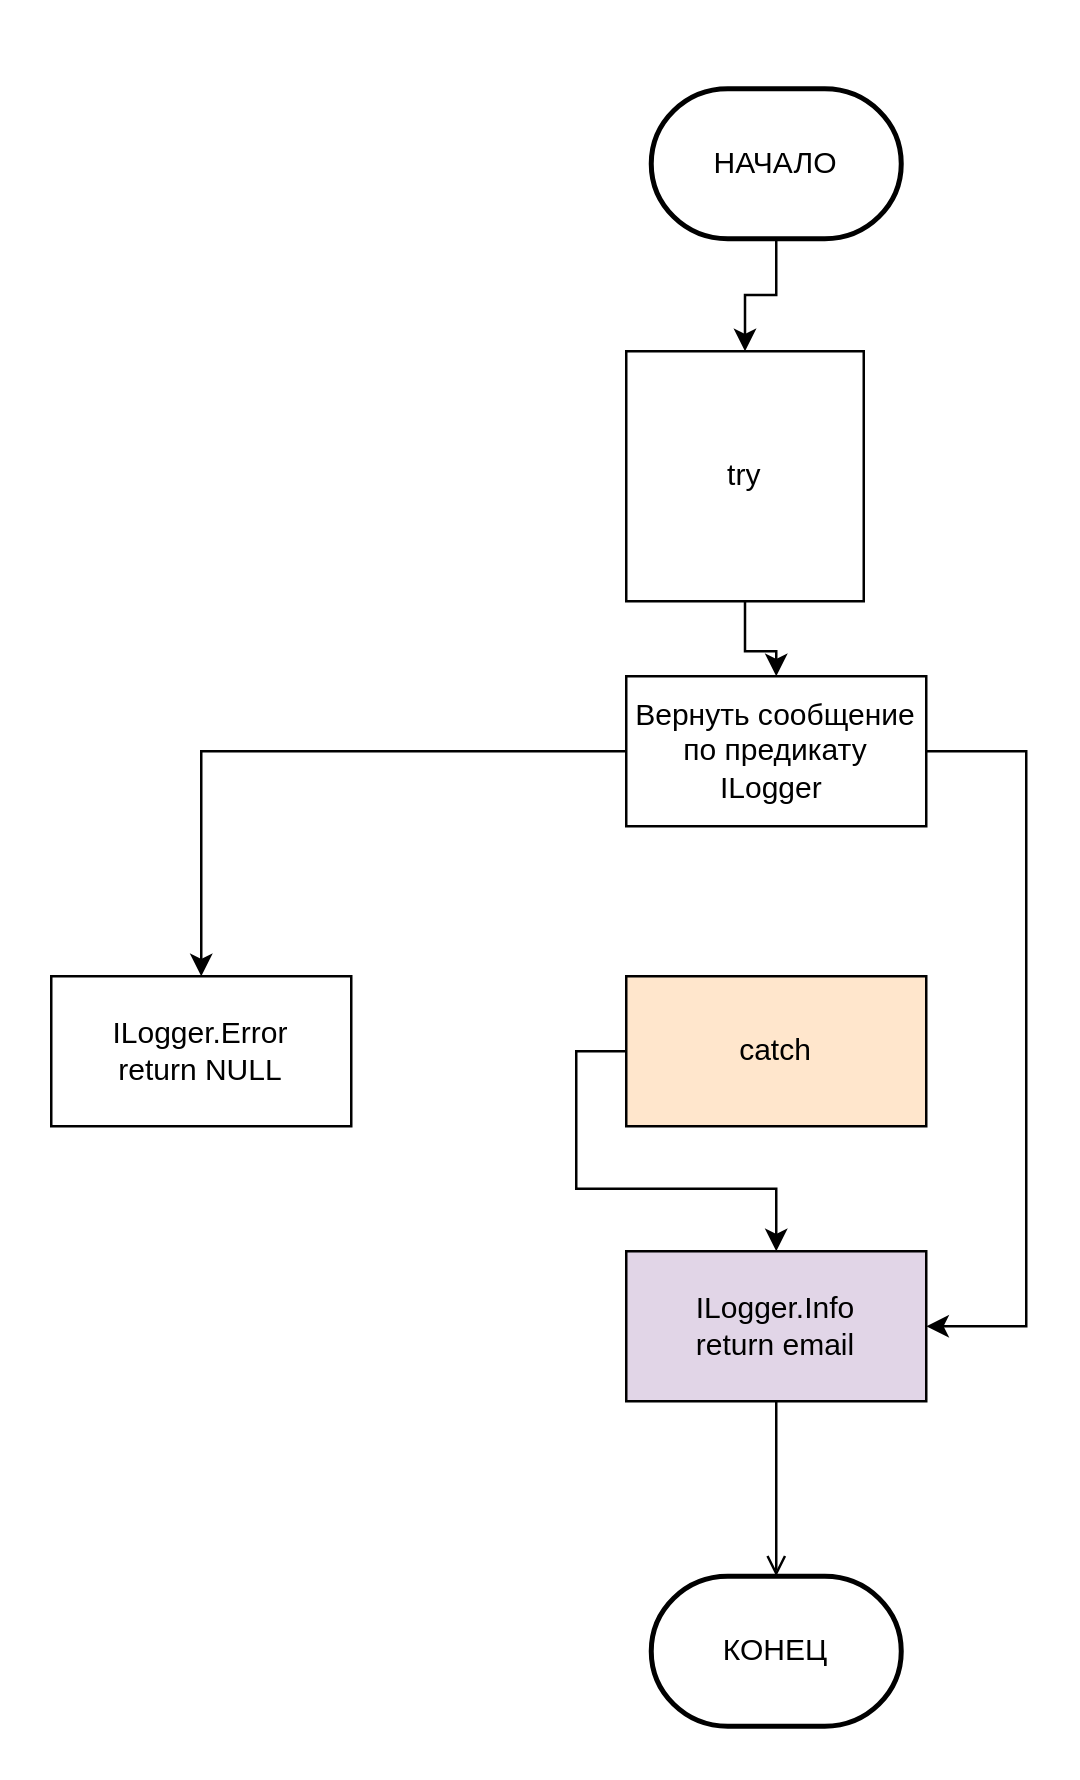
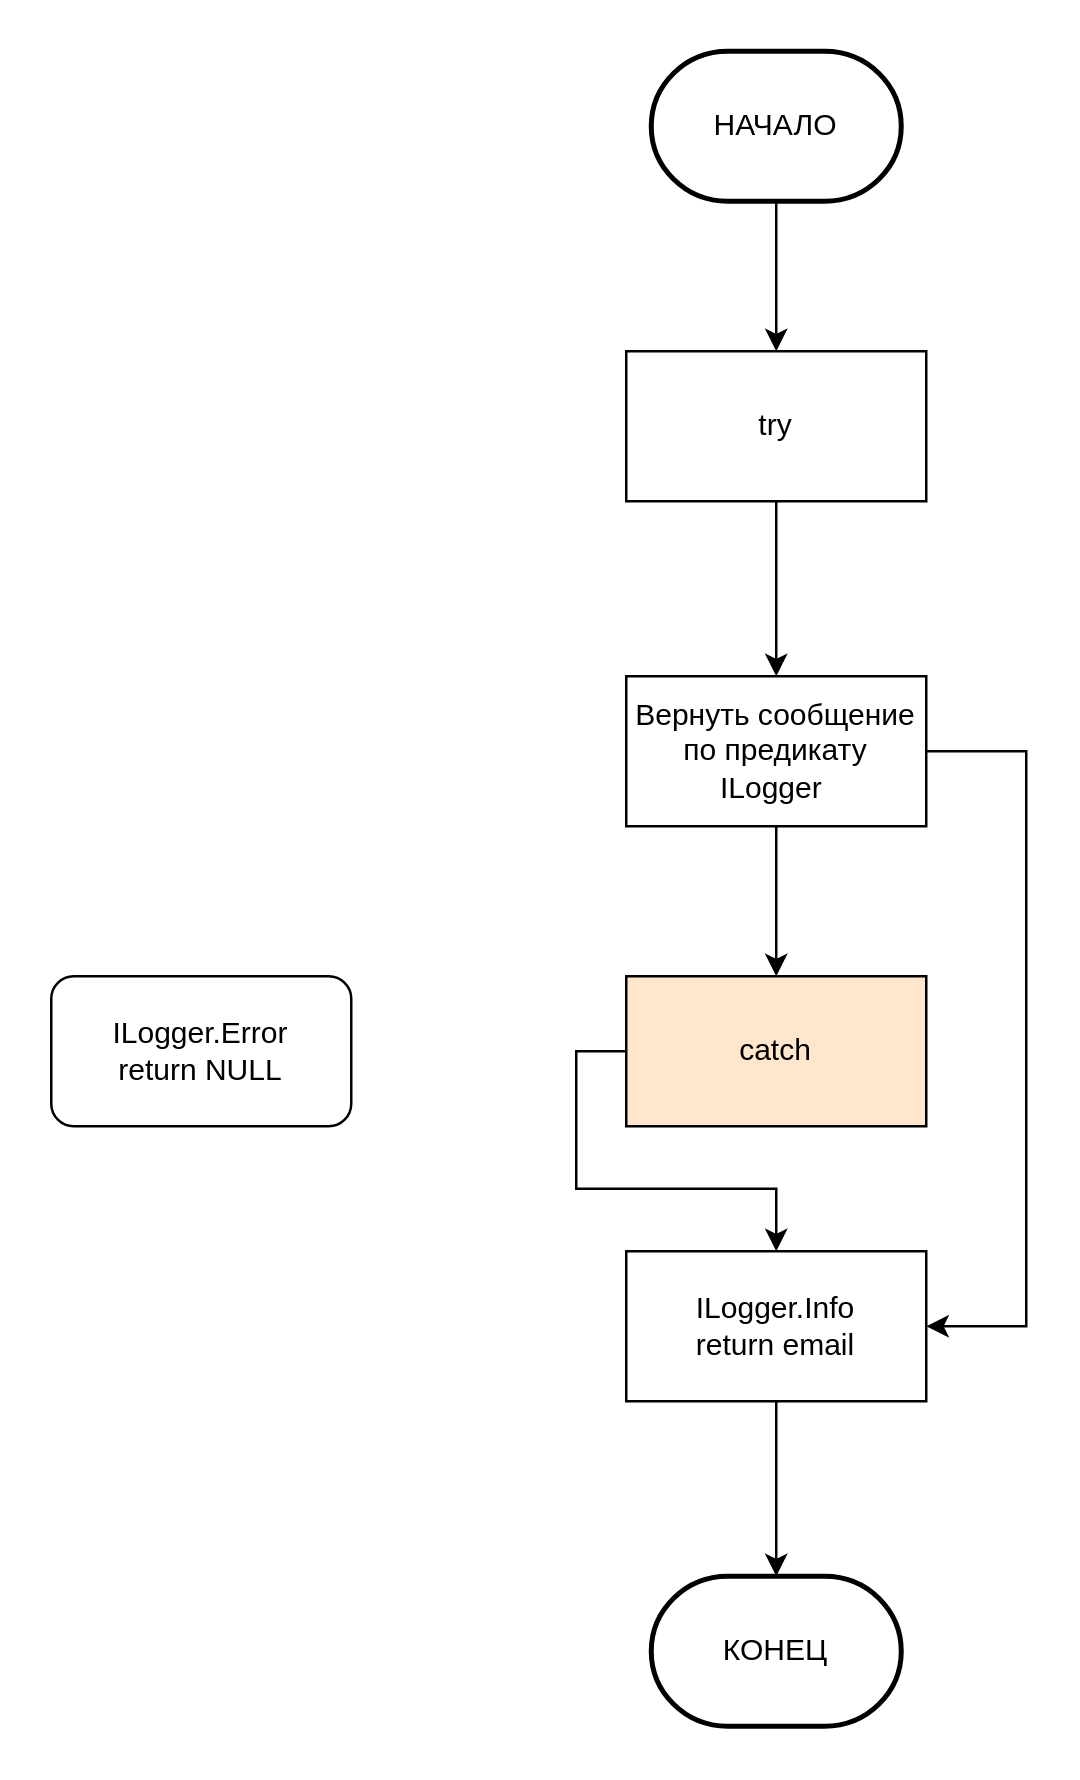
(776, 164) -> (776, 126)
(745, 476) -> (776, 426)
(309, 751) -> (776, 893)
(201, 1051) -> (201, 1051)
(776, 1326) -> (776, 1326)
(776, 1562) -> (776, 1558)
